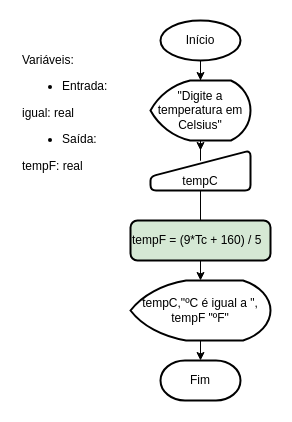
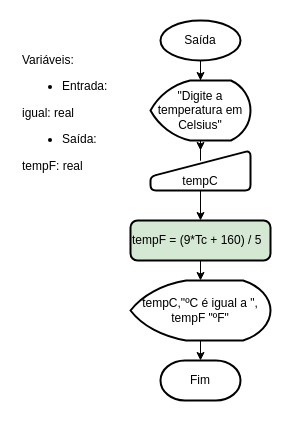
(201, 41) -> (201, 41)
(201, 215) -> (201, 212)
